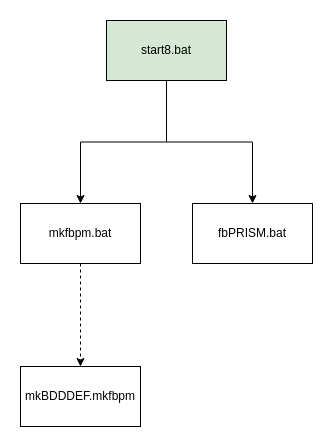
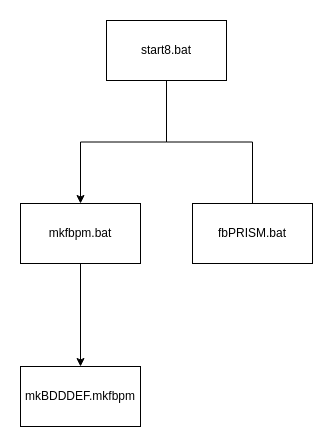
(167, 51) -> (167, 51)
(253, 195) -> (253, 198)
(81, 312) -> (81, 312)
